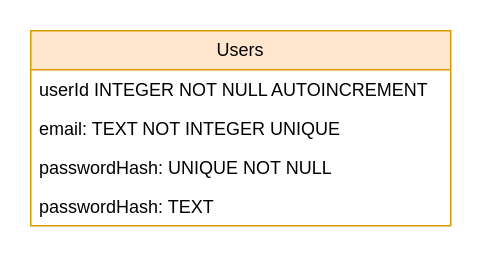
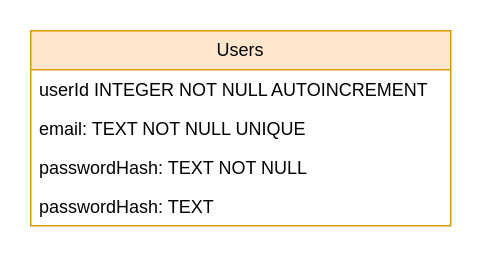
(175, 130) -> (159, 130)
(177, 169) -> (166, 169)
